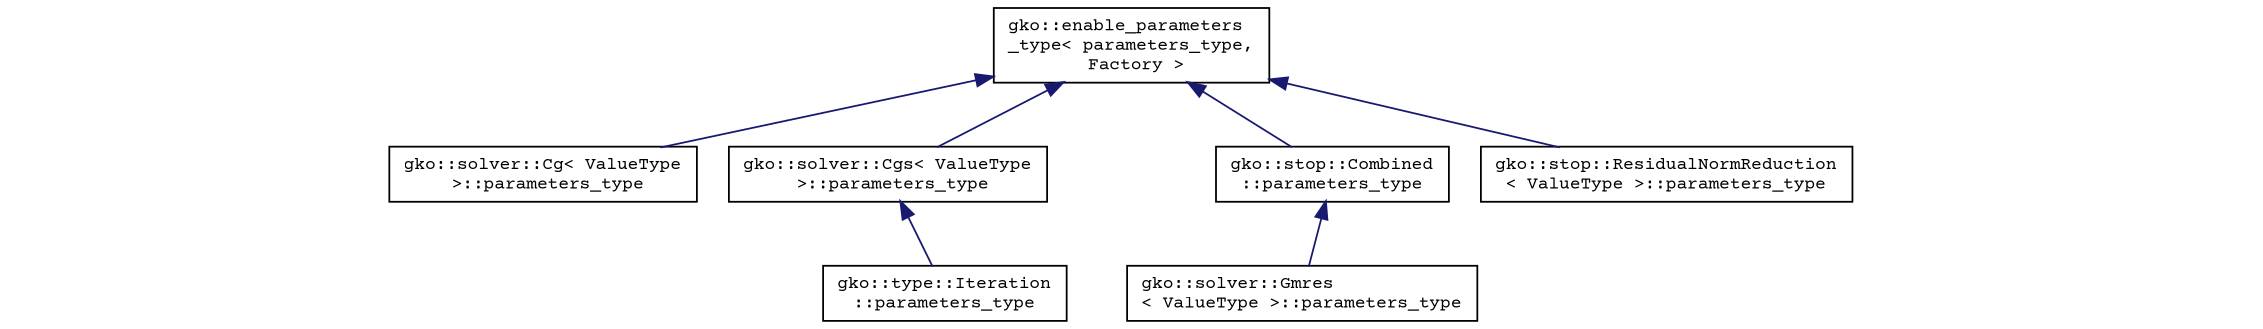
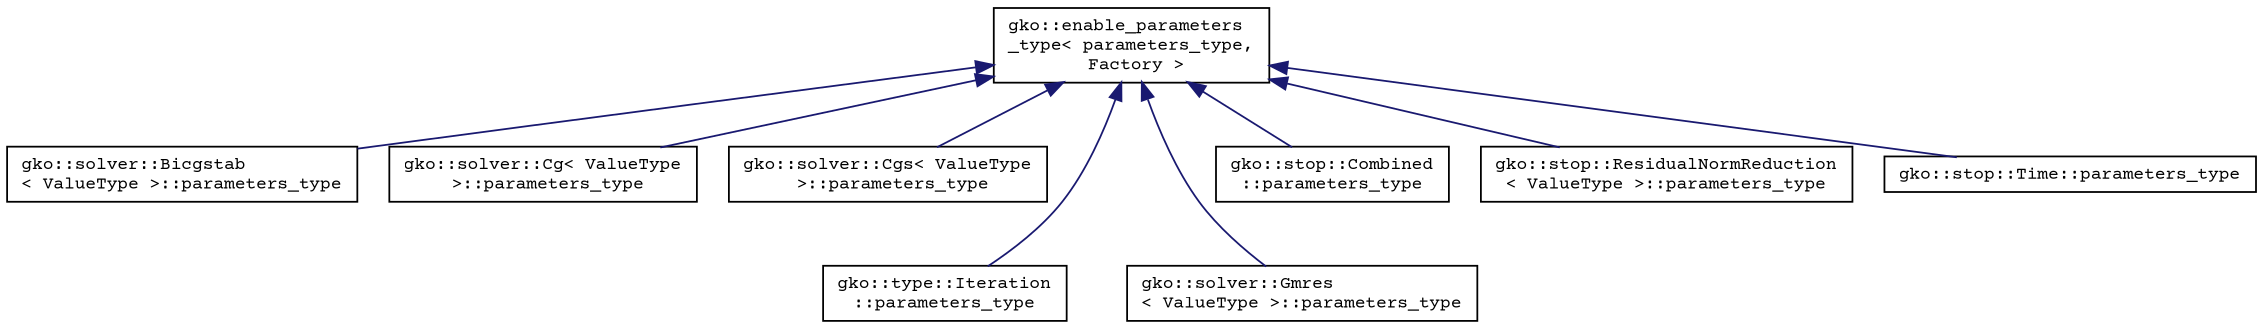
none -> (182, 174)
none -> (2070, 174)
(920, 242) -> (1067, 195)
(1315, 242) -> (1193, 193)
